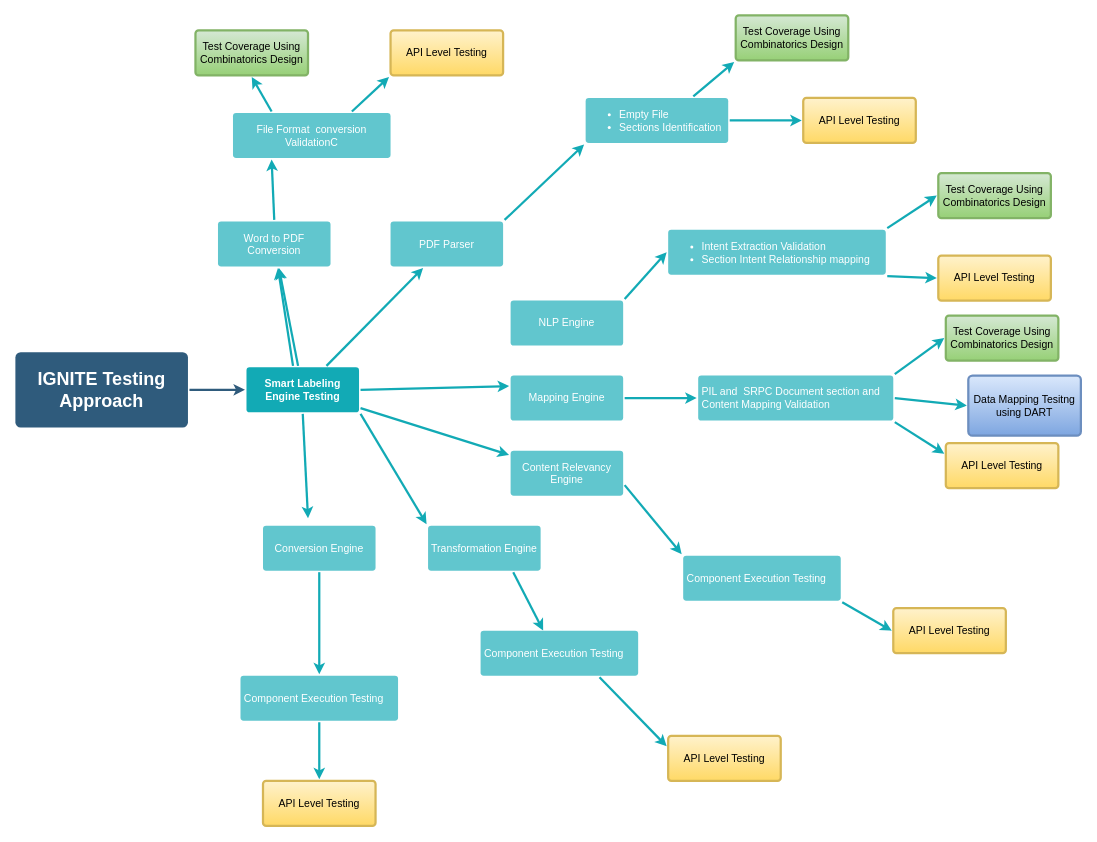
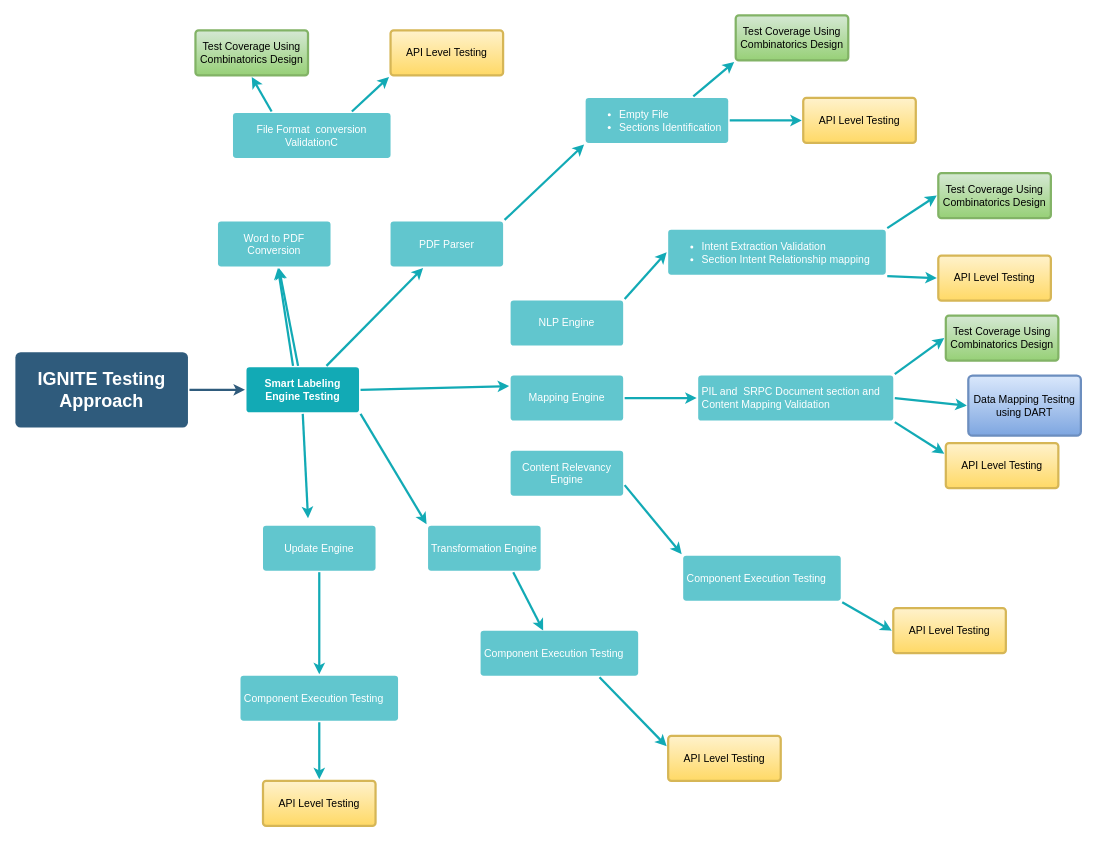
(273, 193) -> none
(431, 430) -> none
(319, 548) -> (319, 548)
